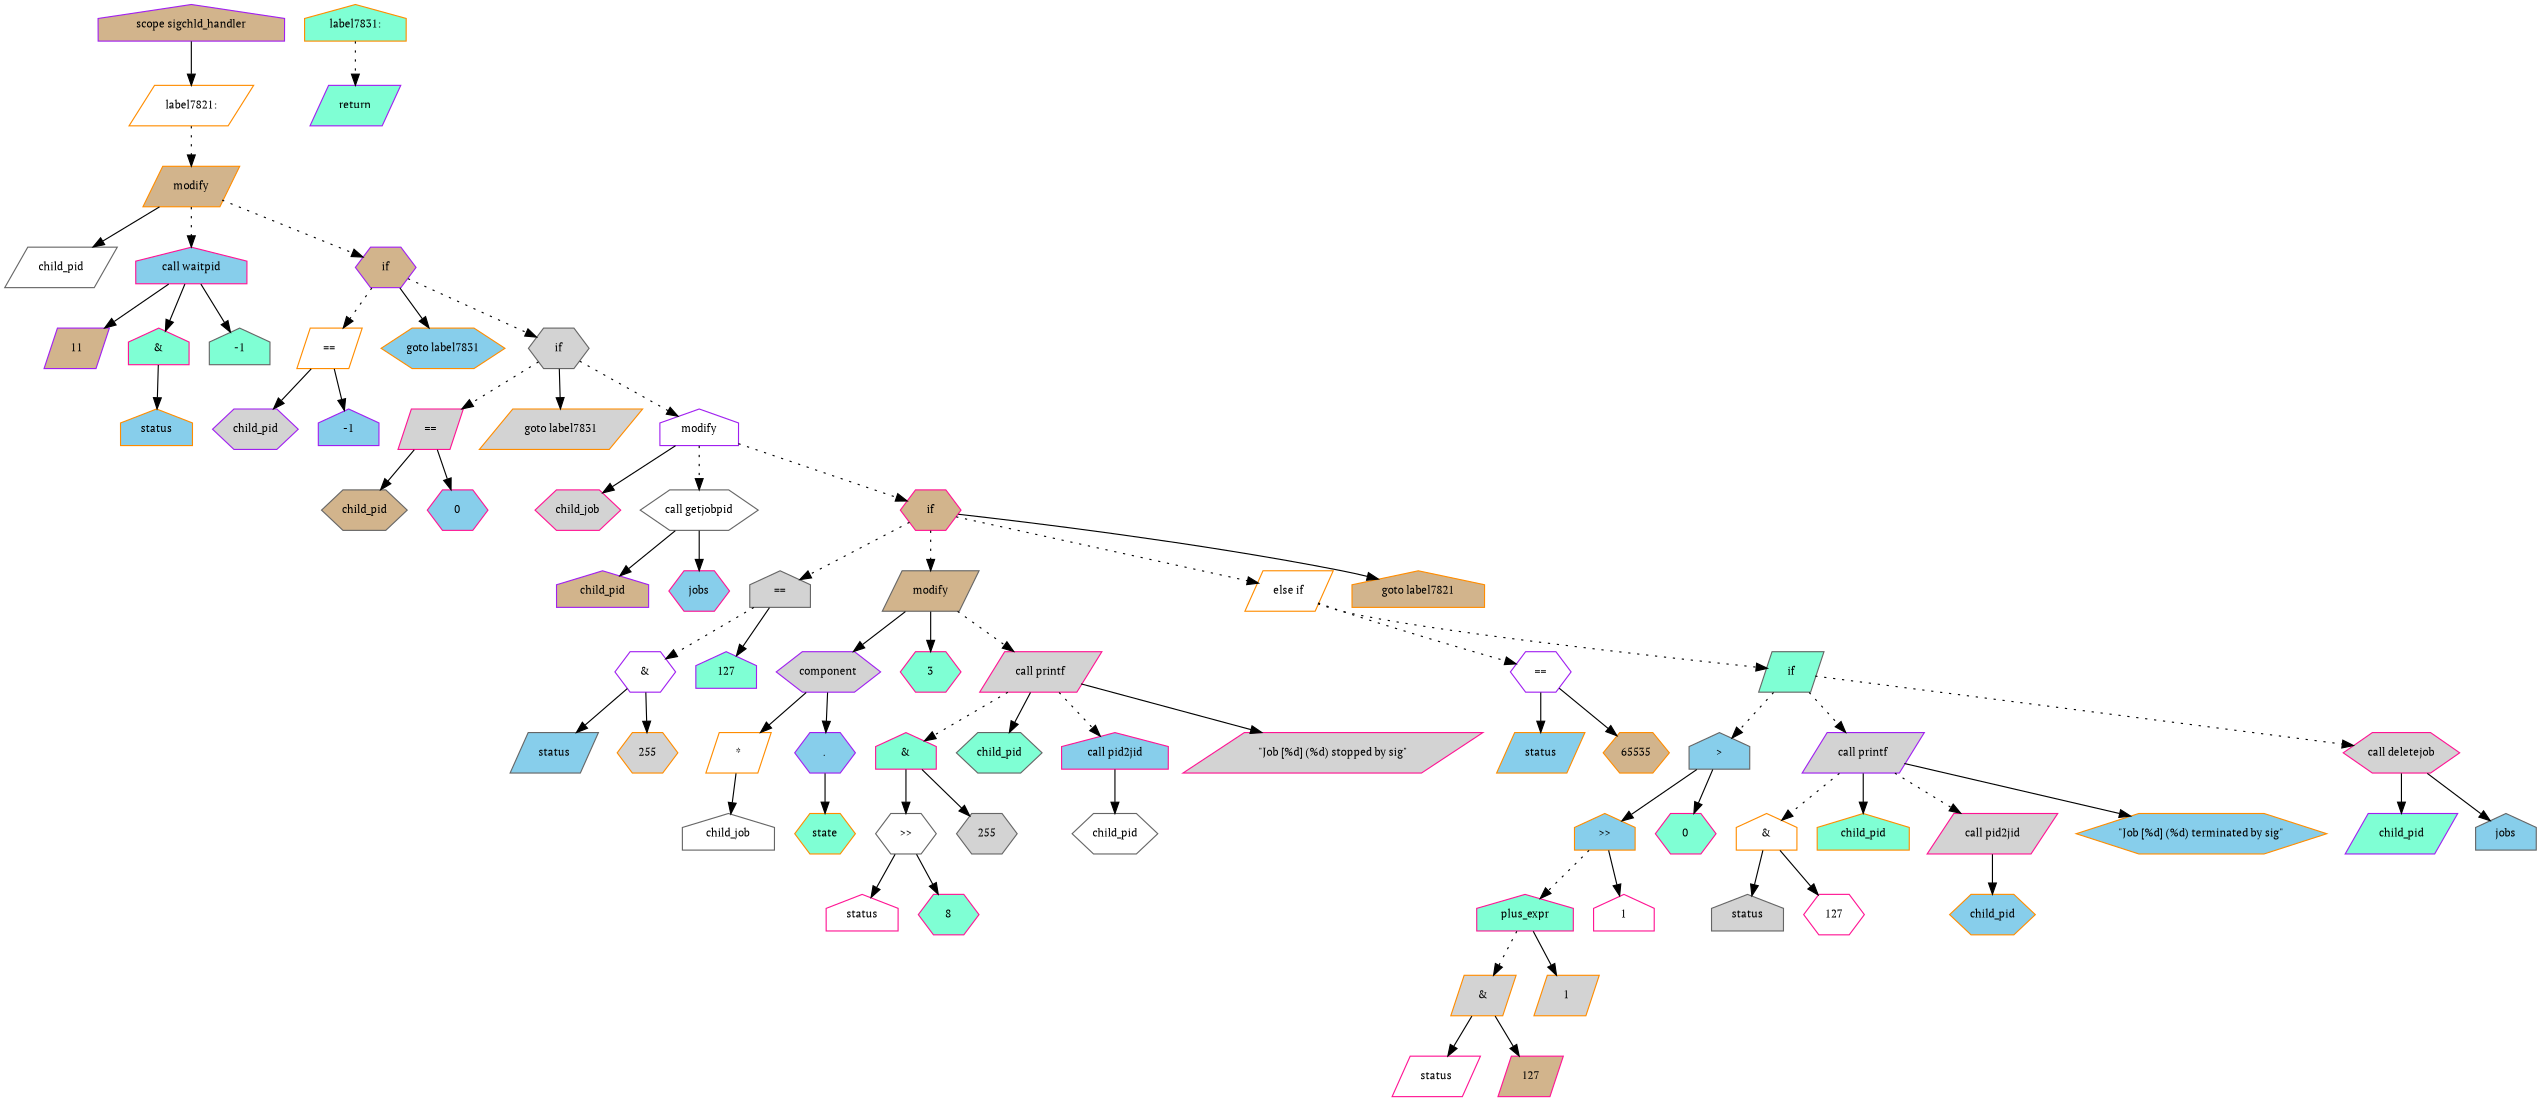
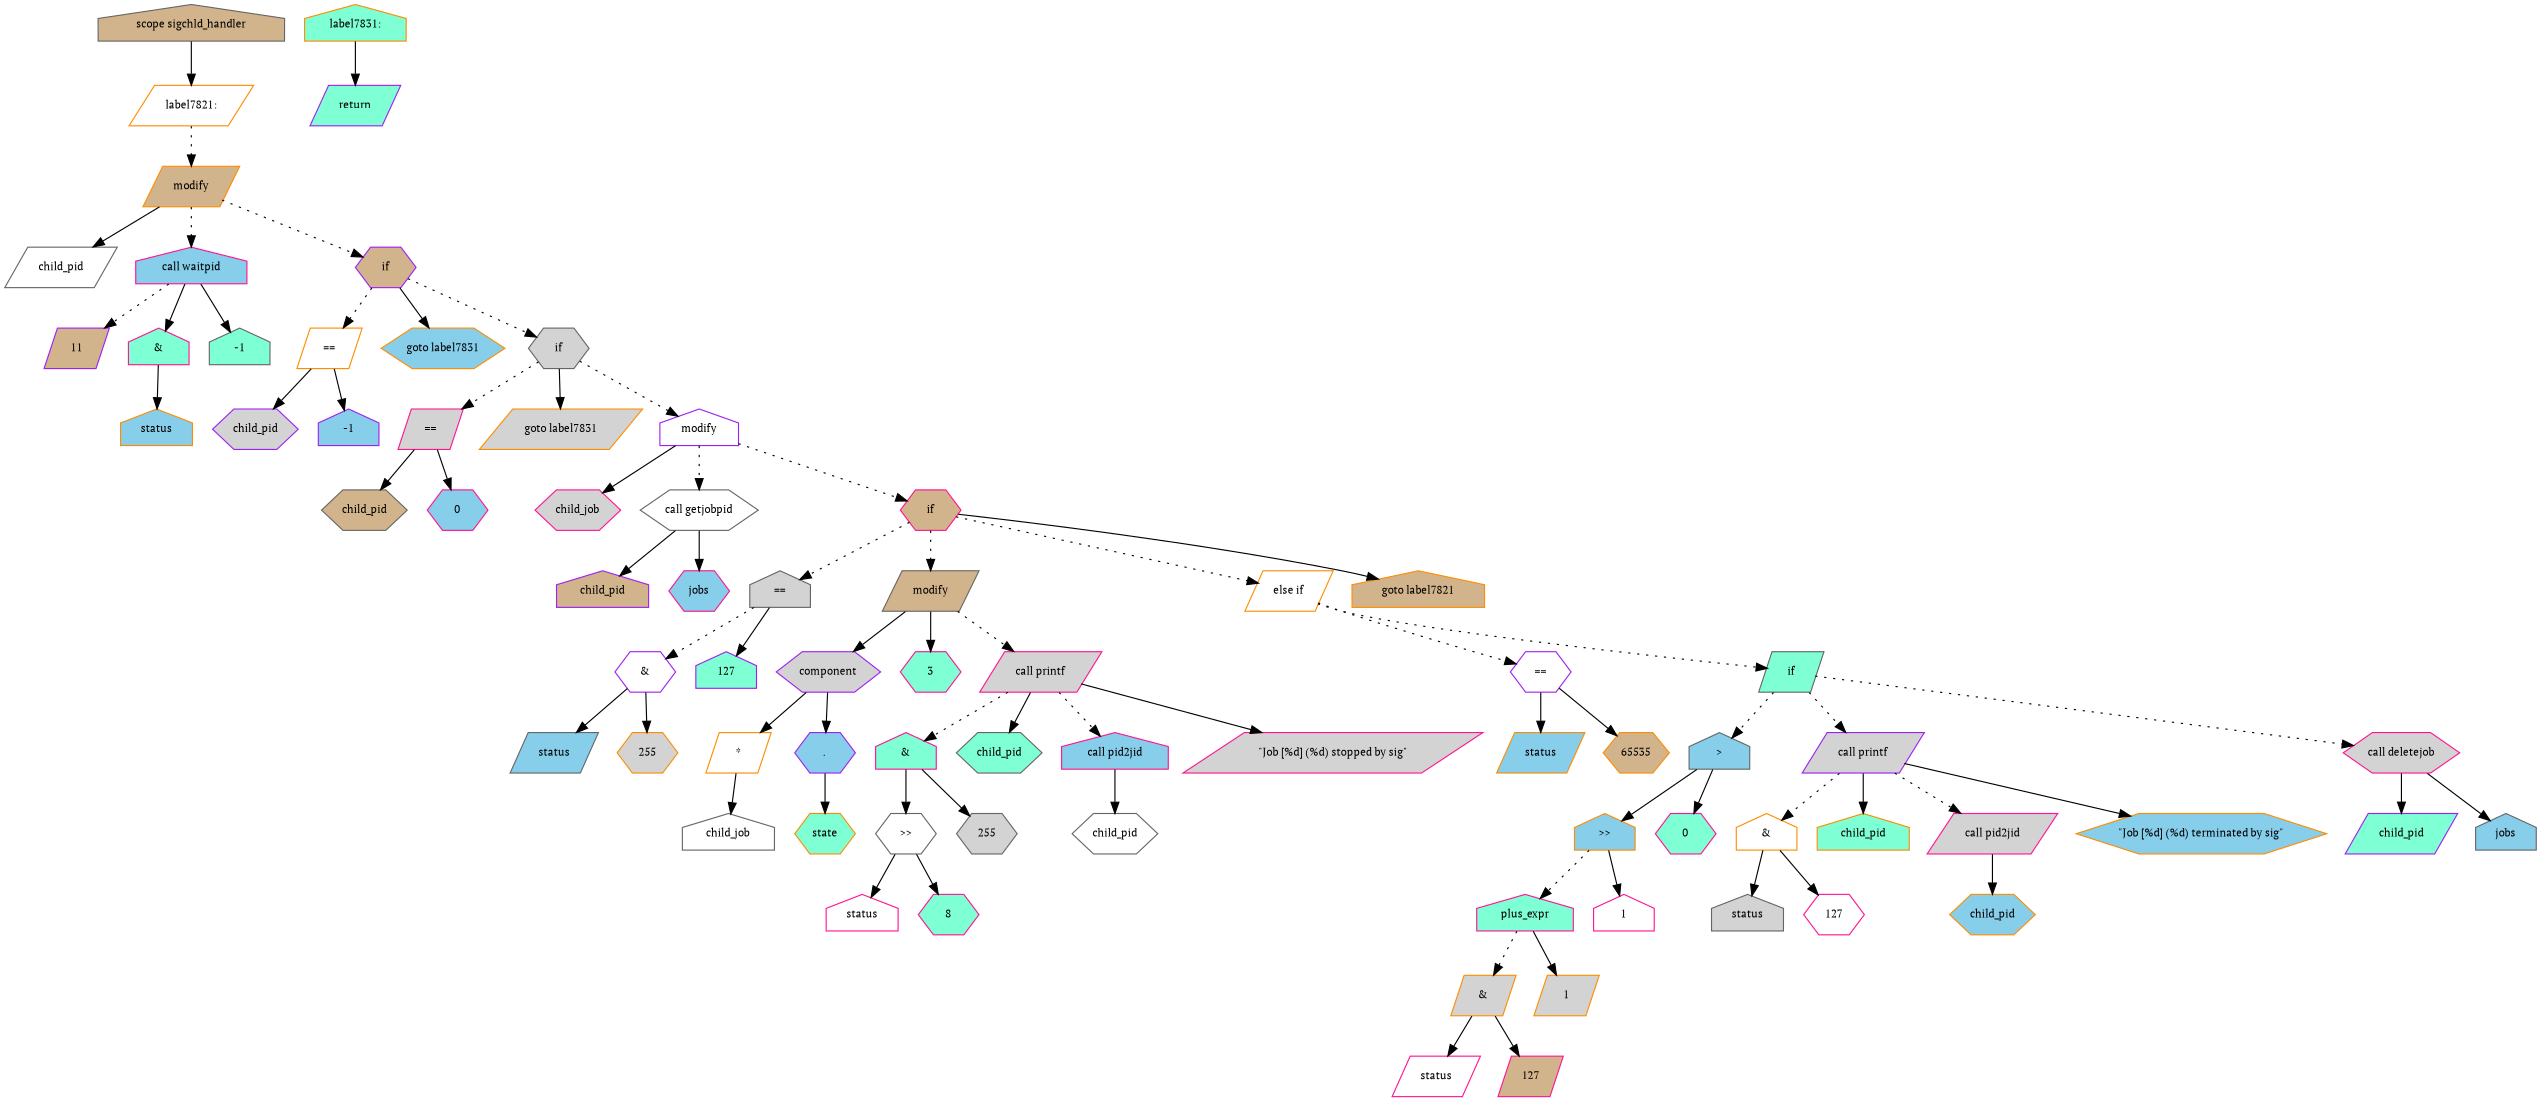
(191, 25) -> (191, 25)
(355, 58) -> (355, 58)
(141, 303) -> (141, 303)
